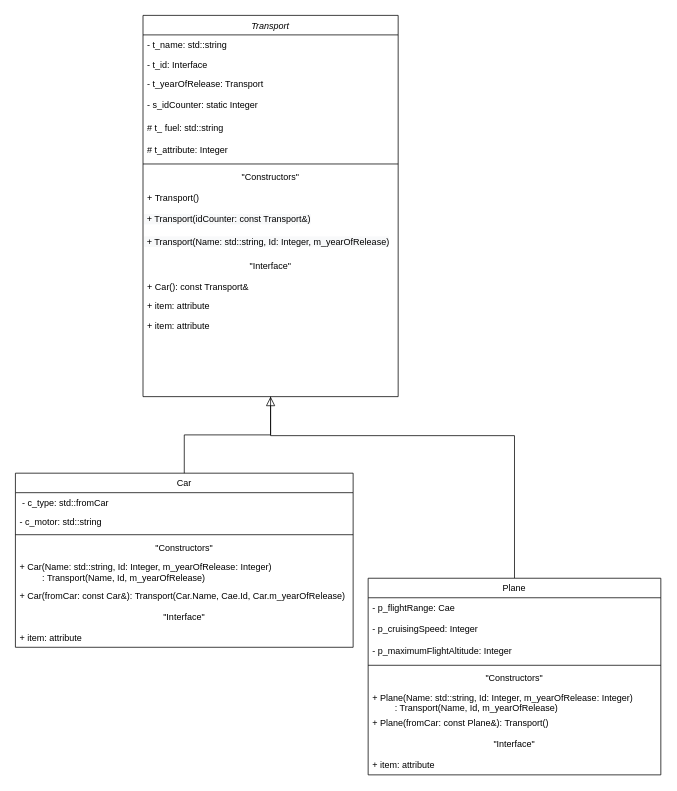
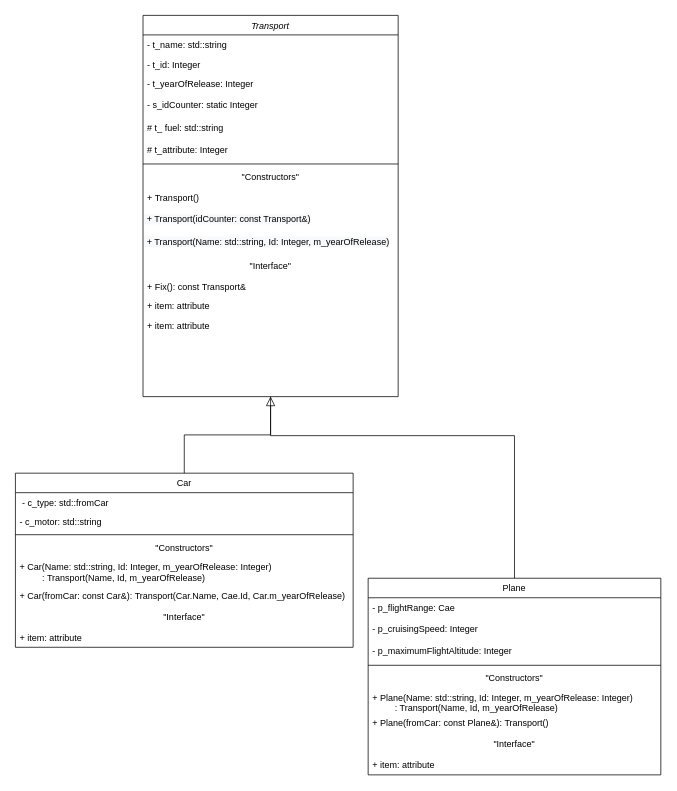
(185, 65) -> (180, 65)
(213, 84) -> (208, 84)
(205, 287) -> (204, 287)
